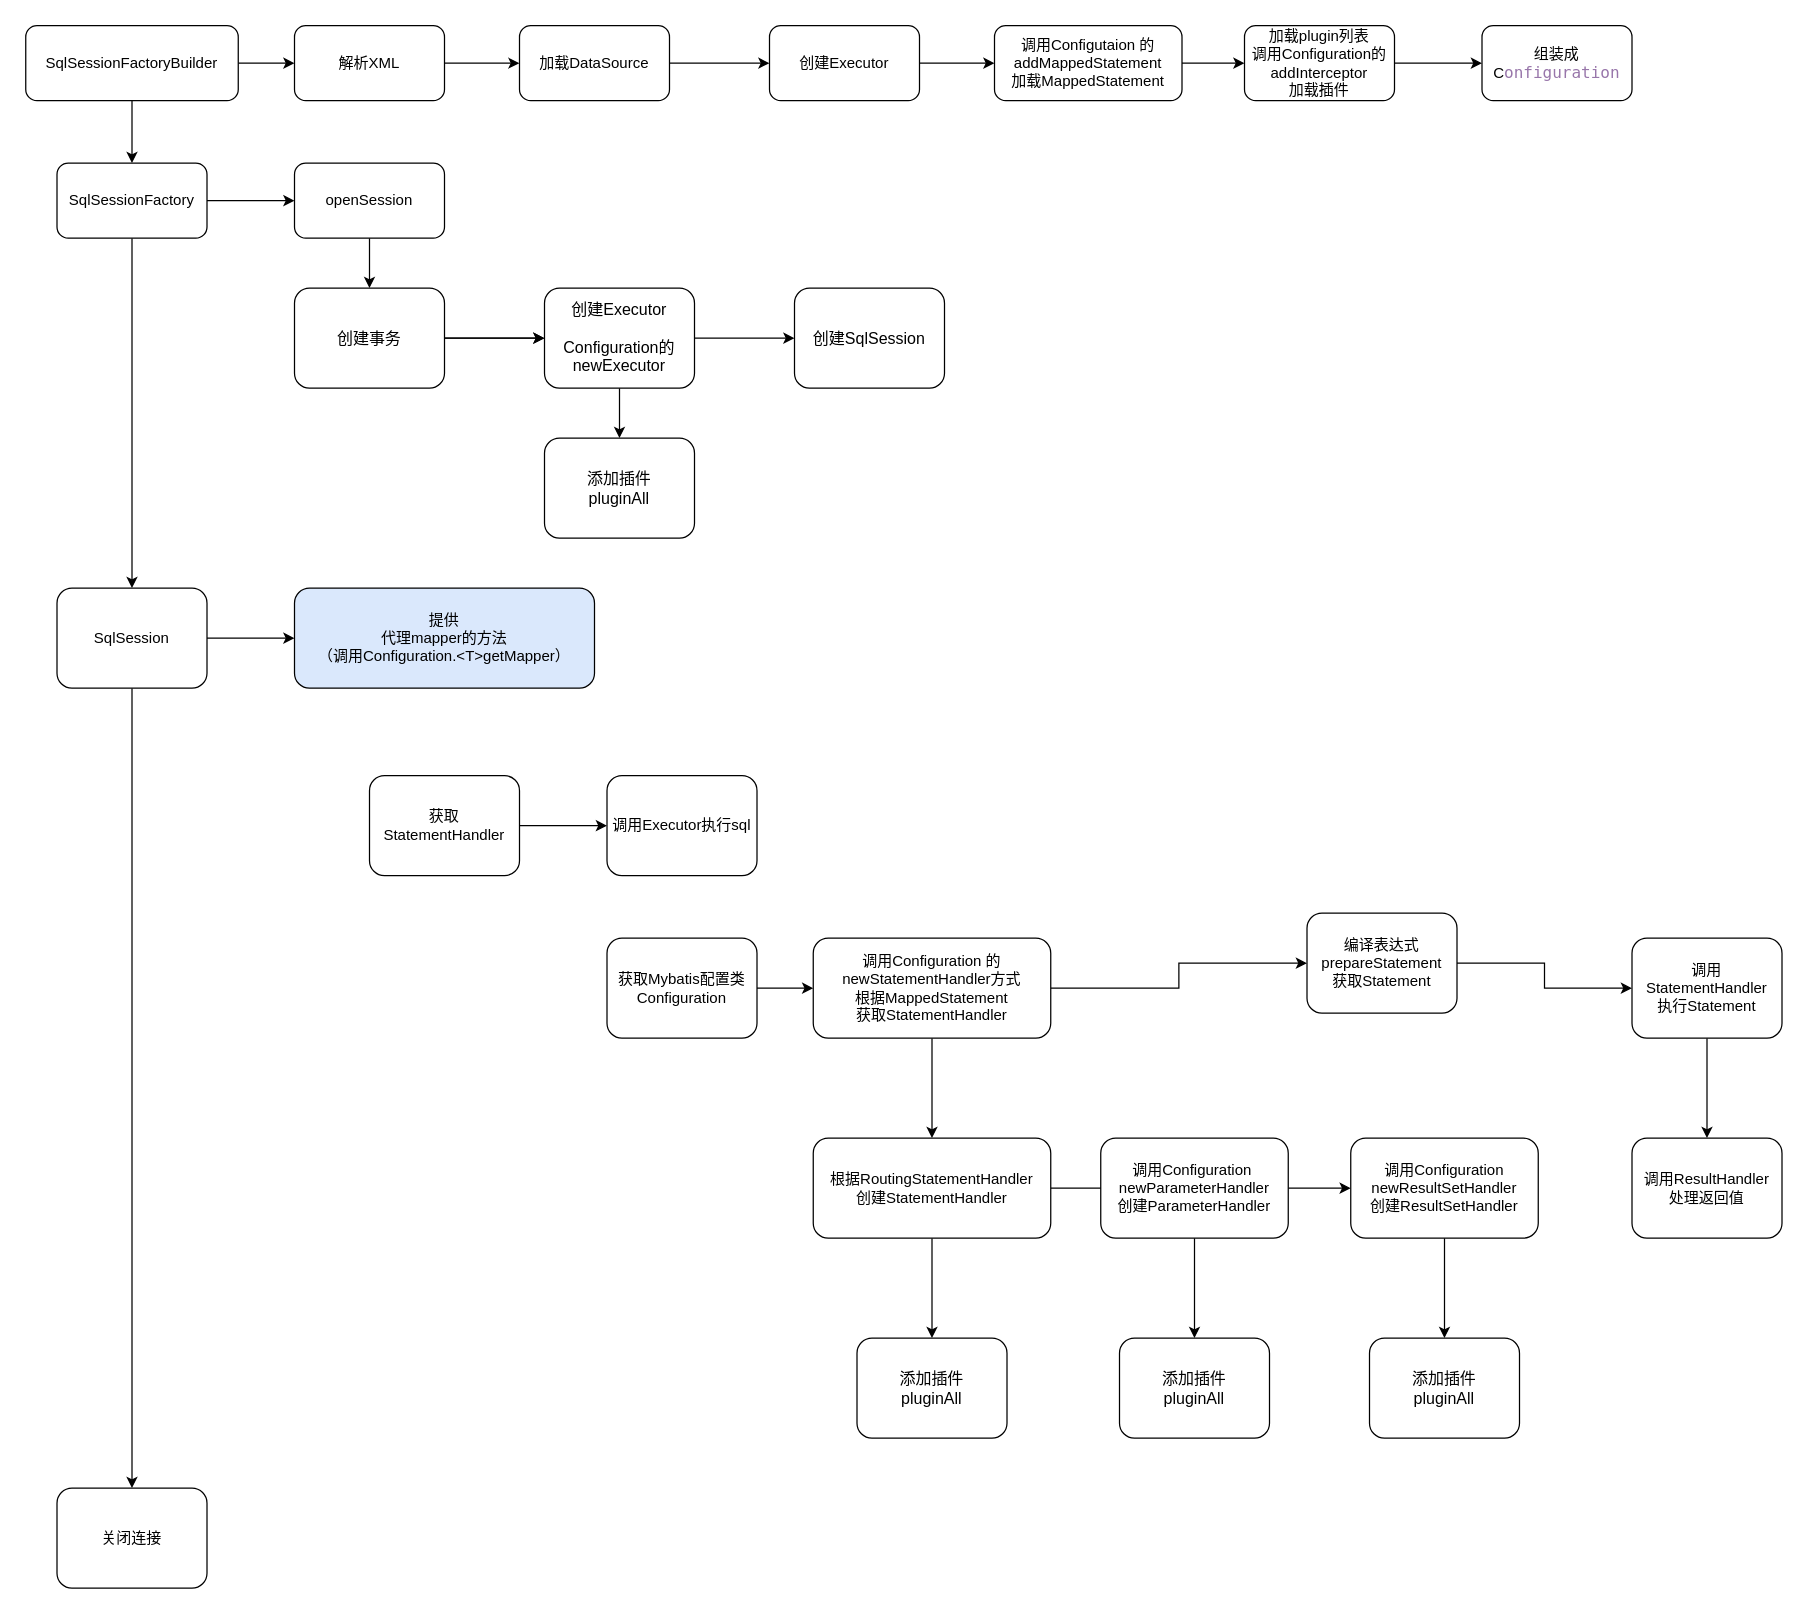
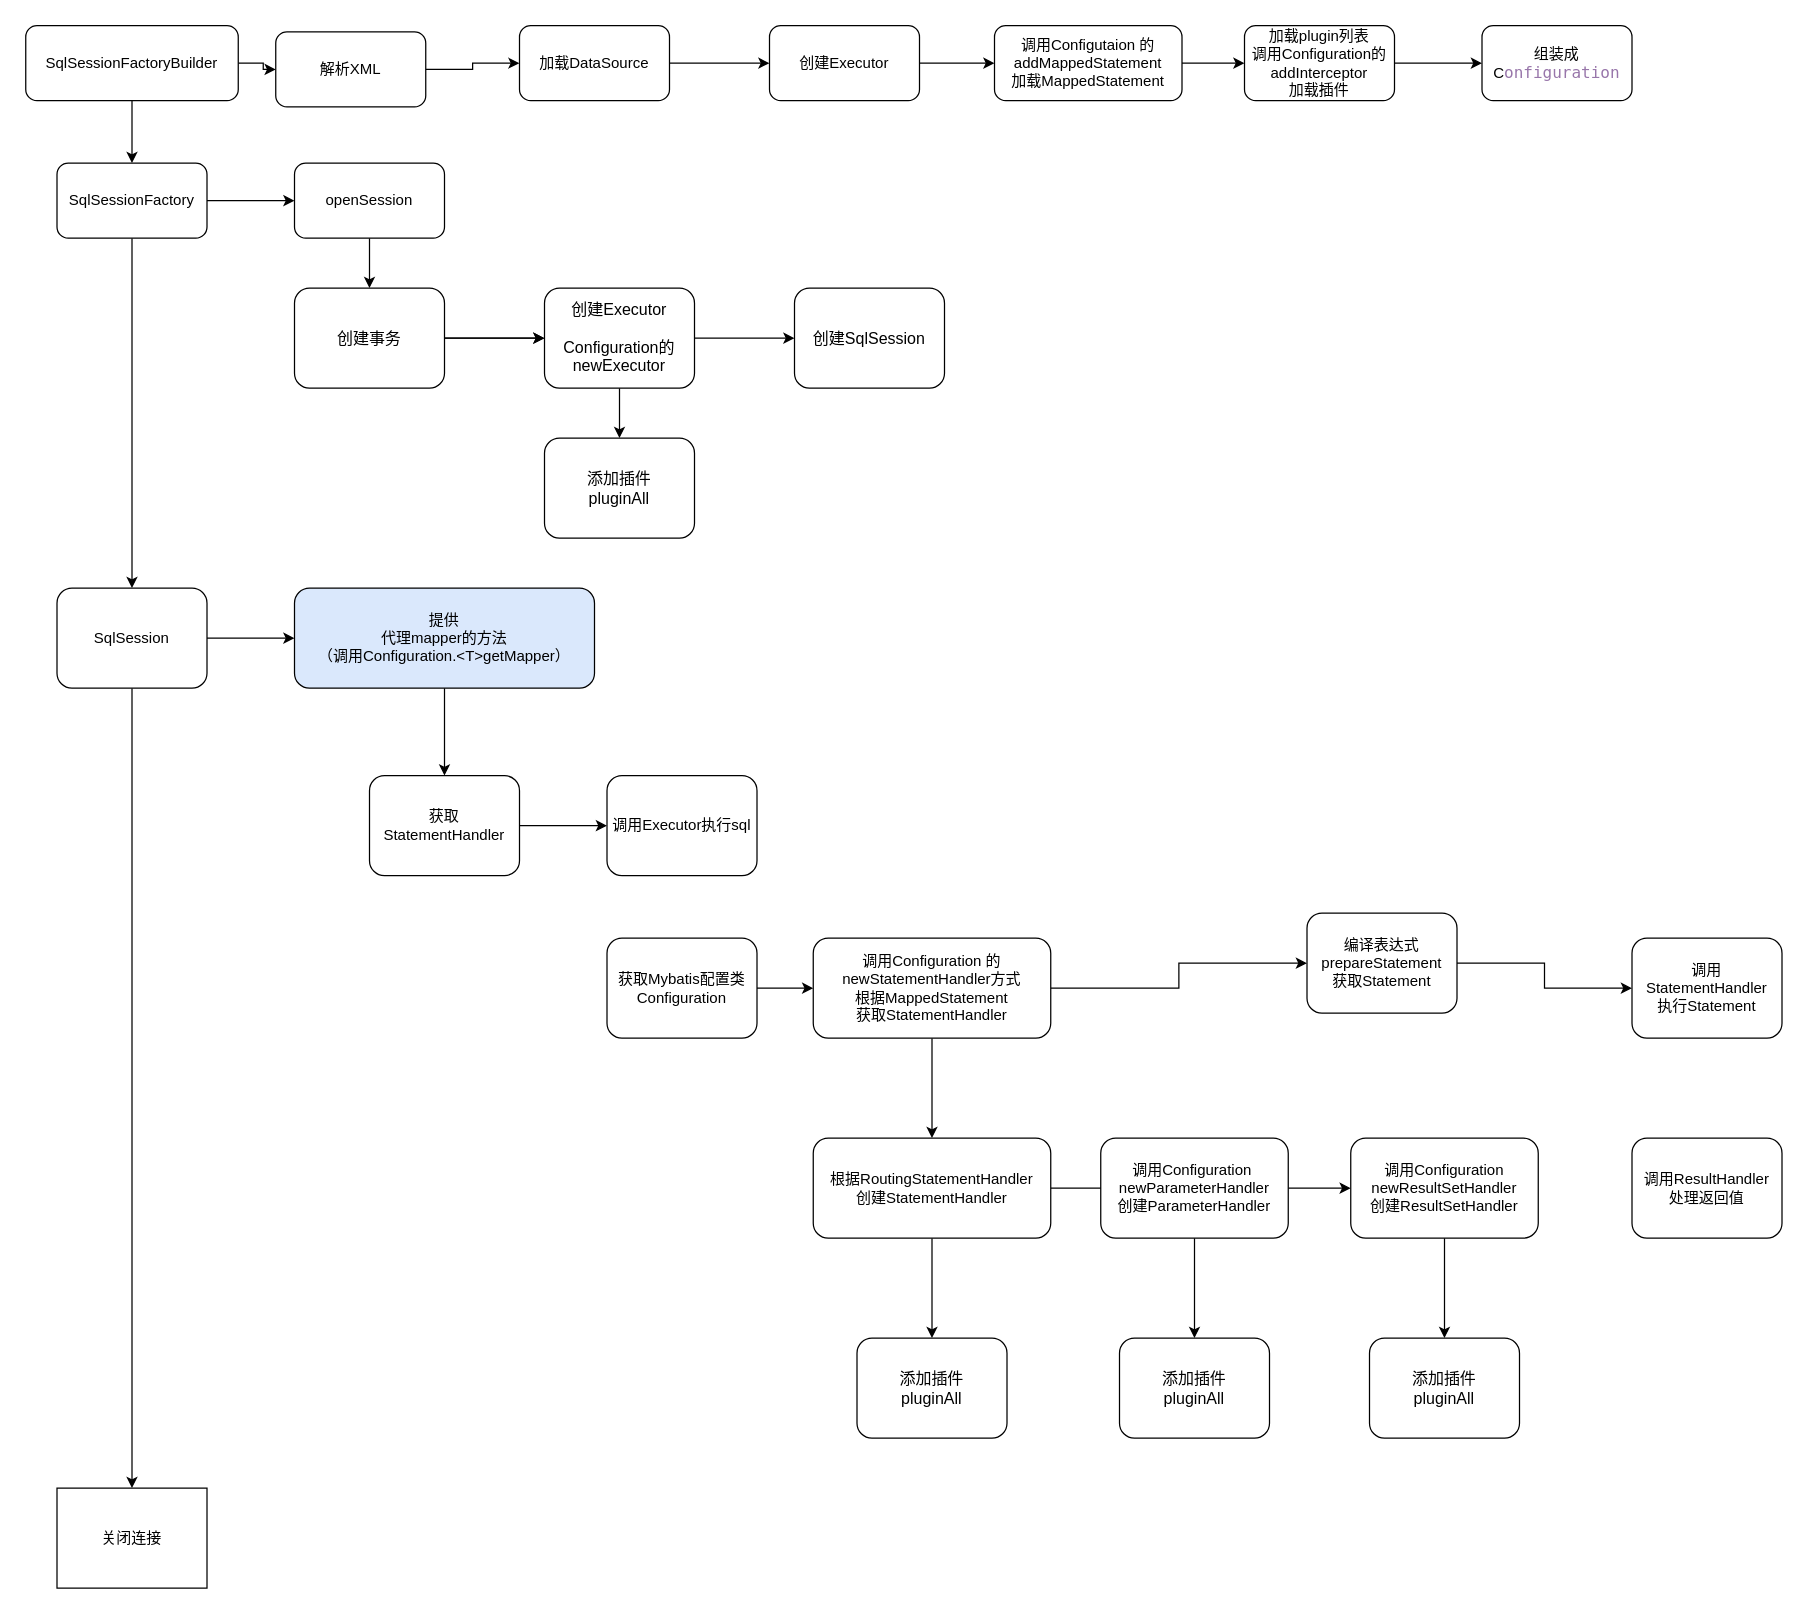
(369, 63) -> (351, 69)
none -> (444, 727)
(1707, 1084) -> none
(132, 1538) -> (132, 1538)
